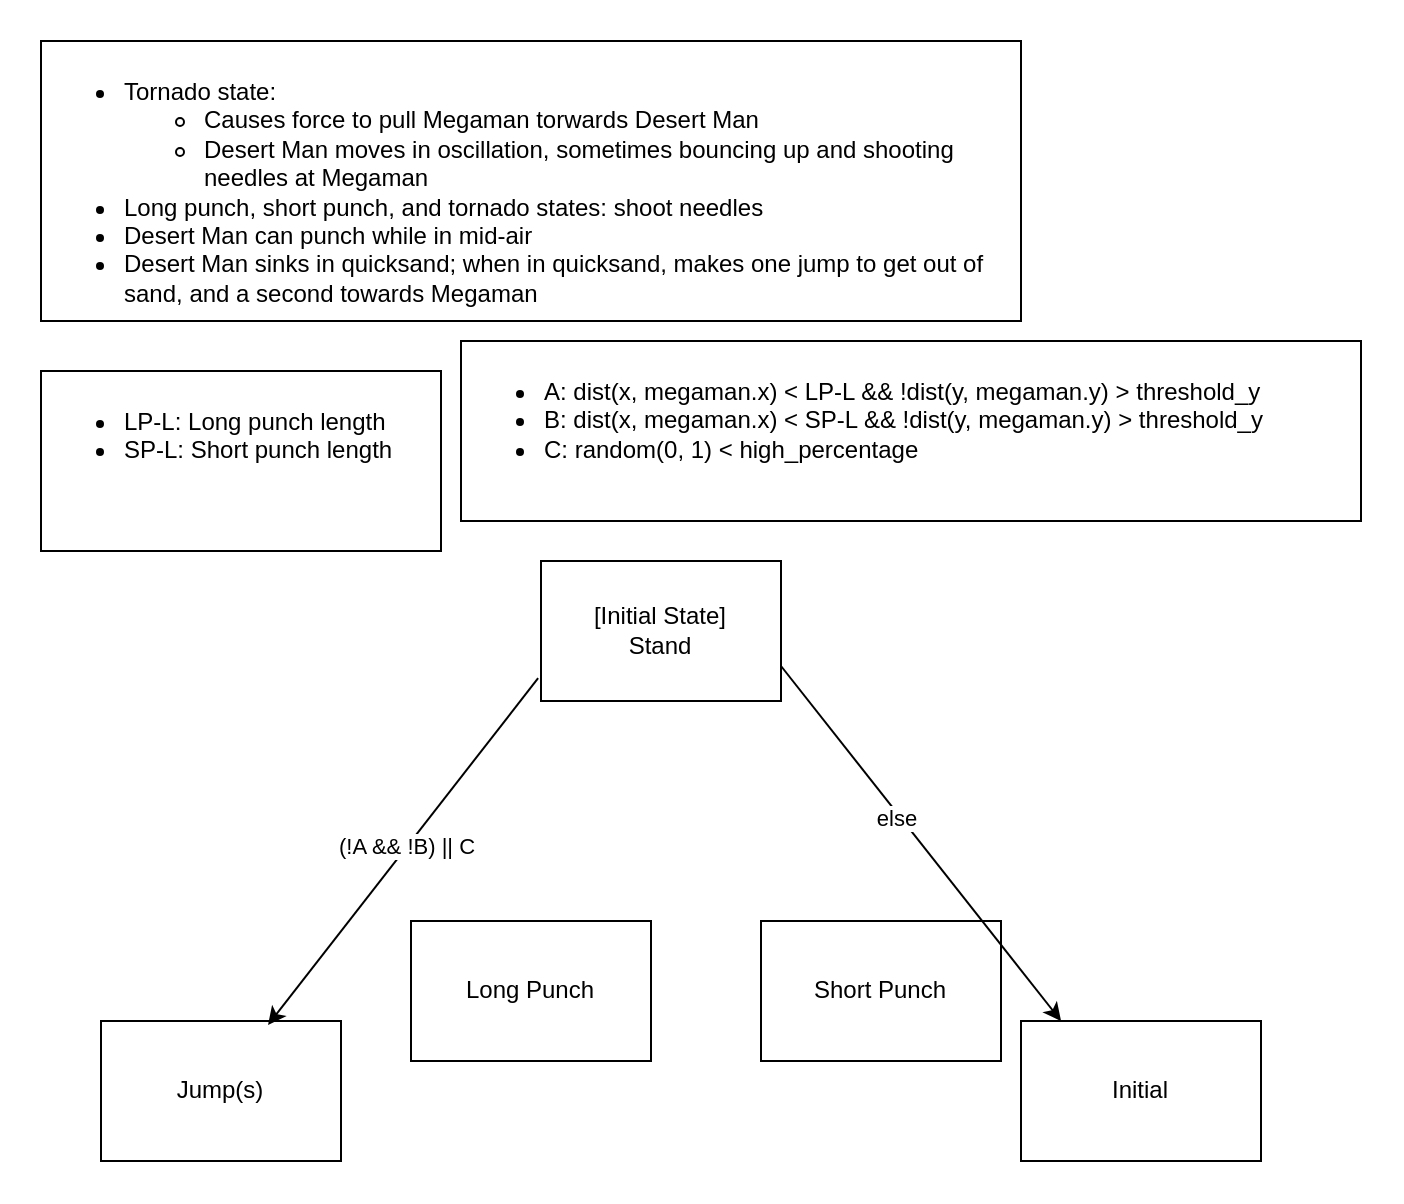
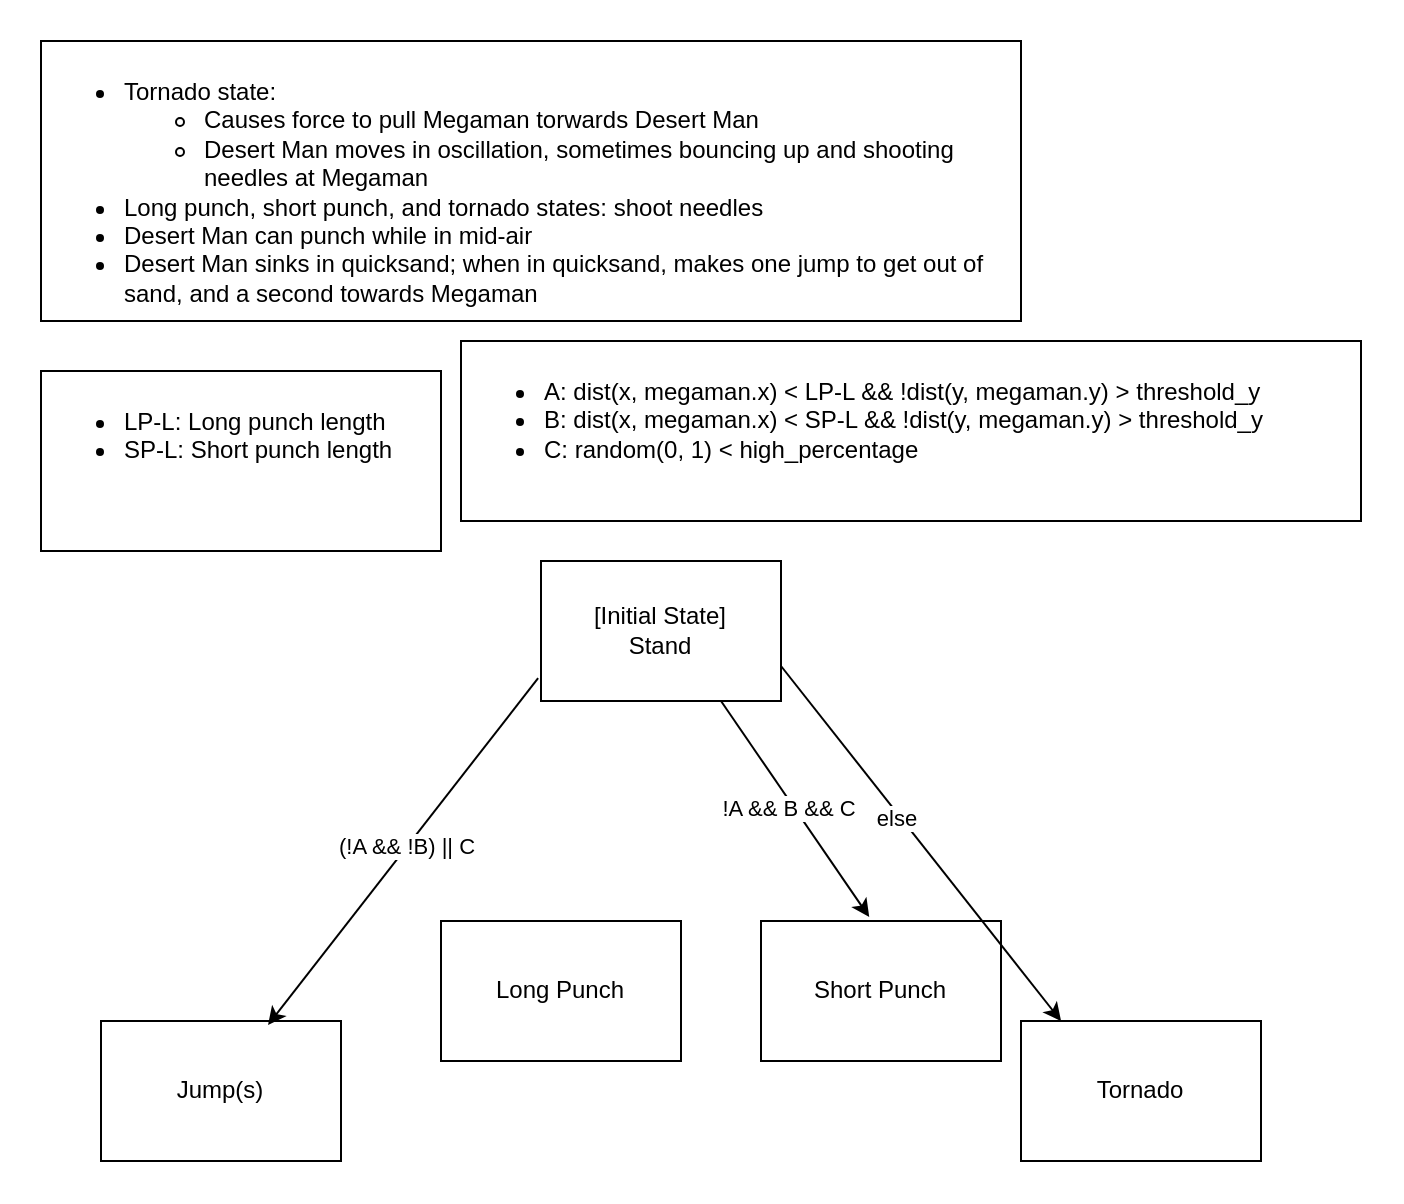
none -> (760, 757)
(531, 991) -> (561, 991)
(1141, 1091) -> (1141, 1091)
